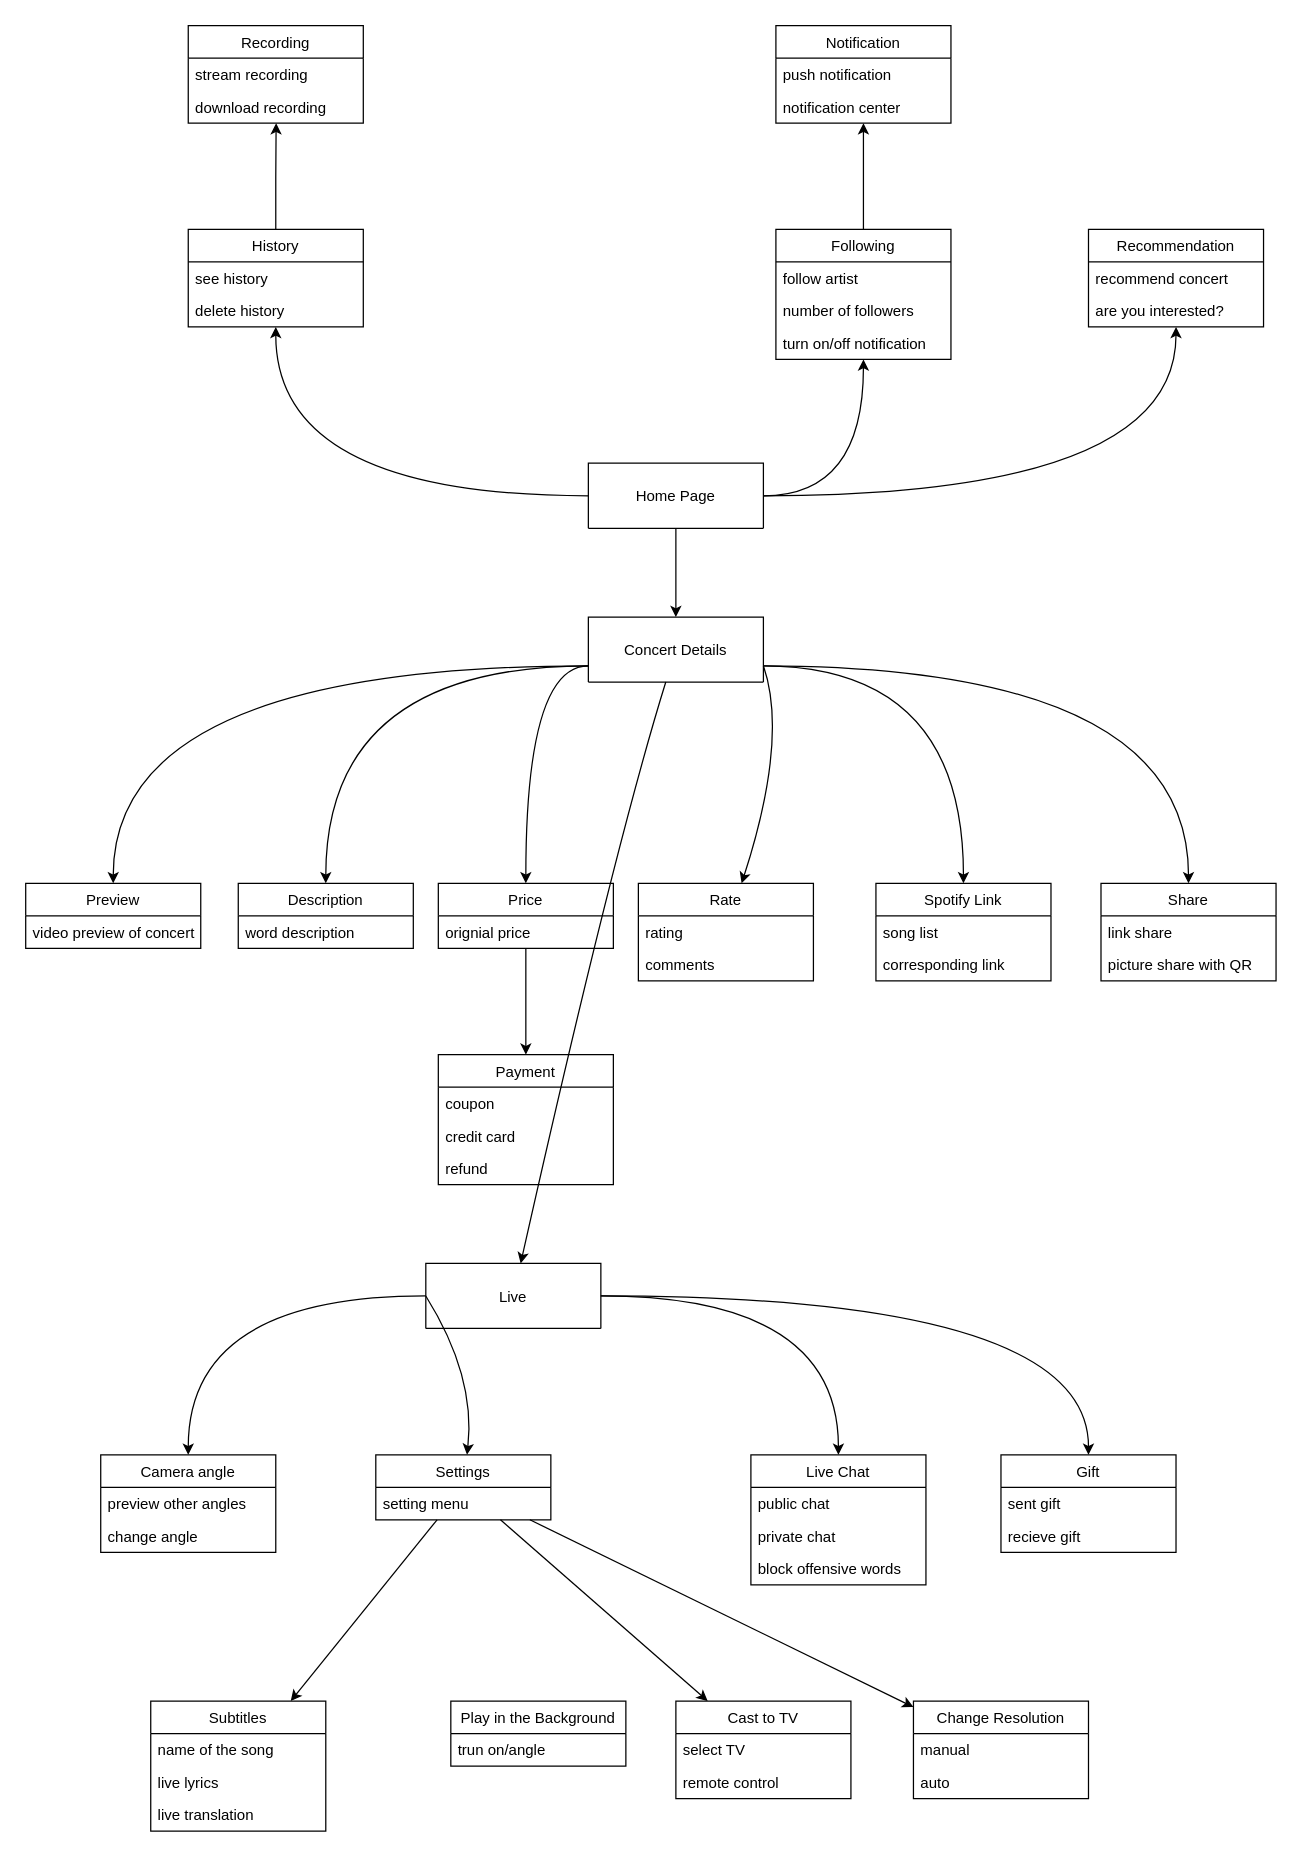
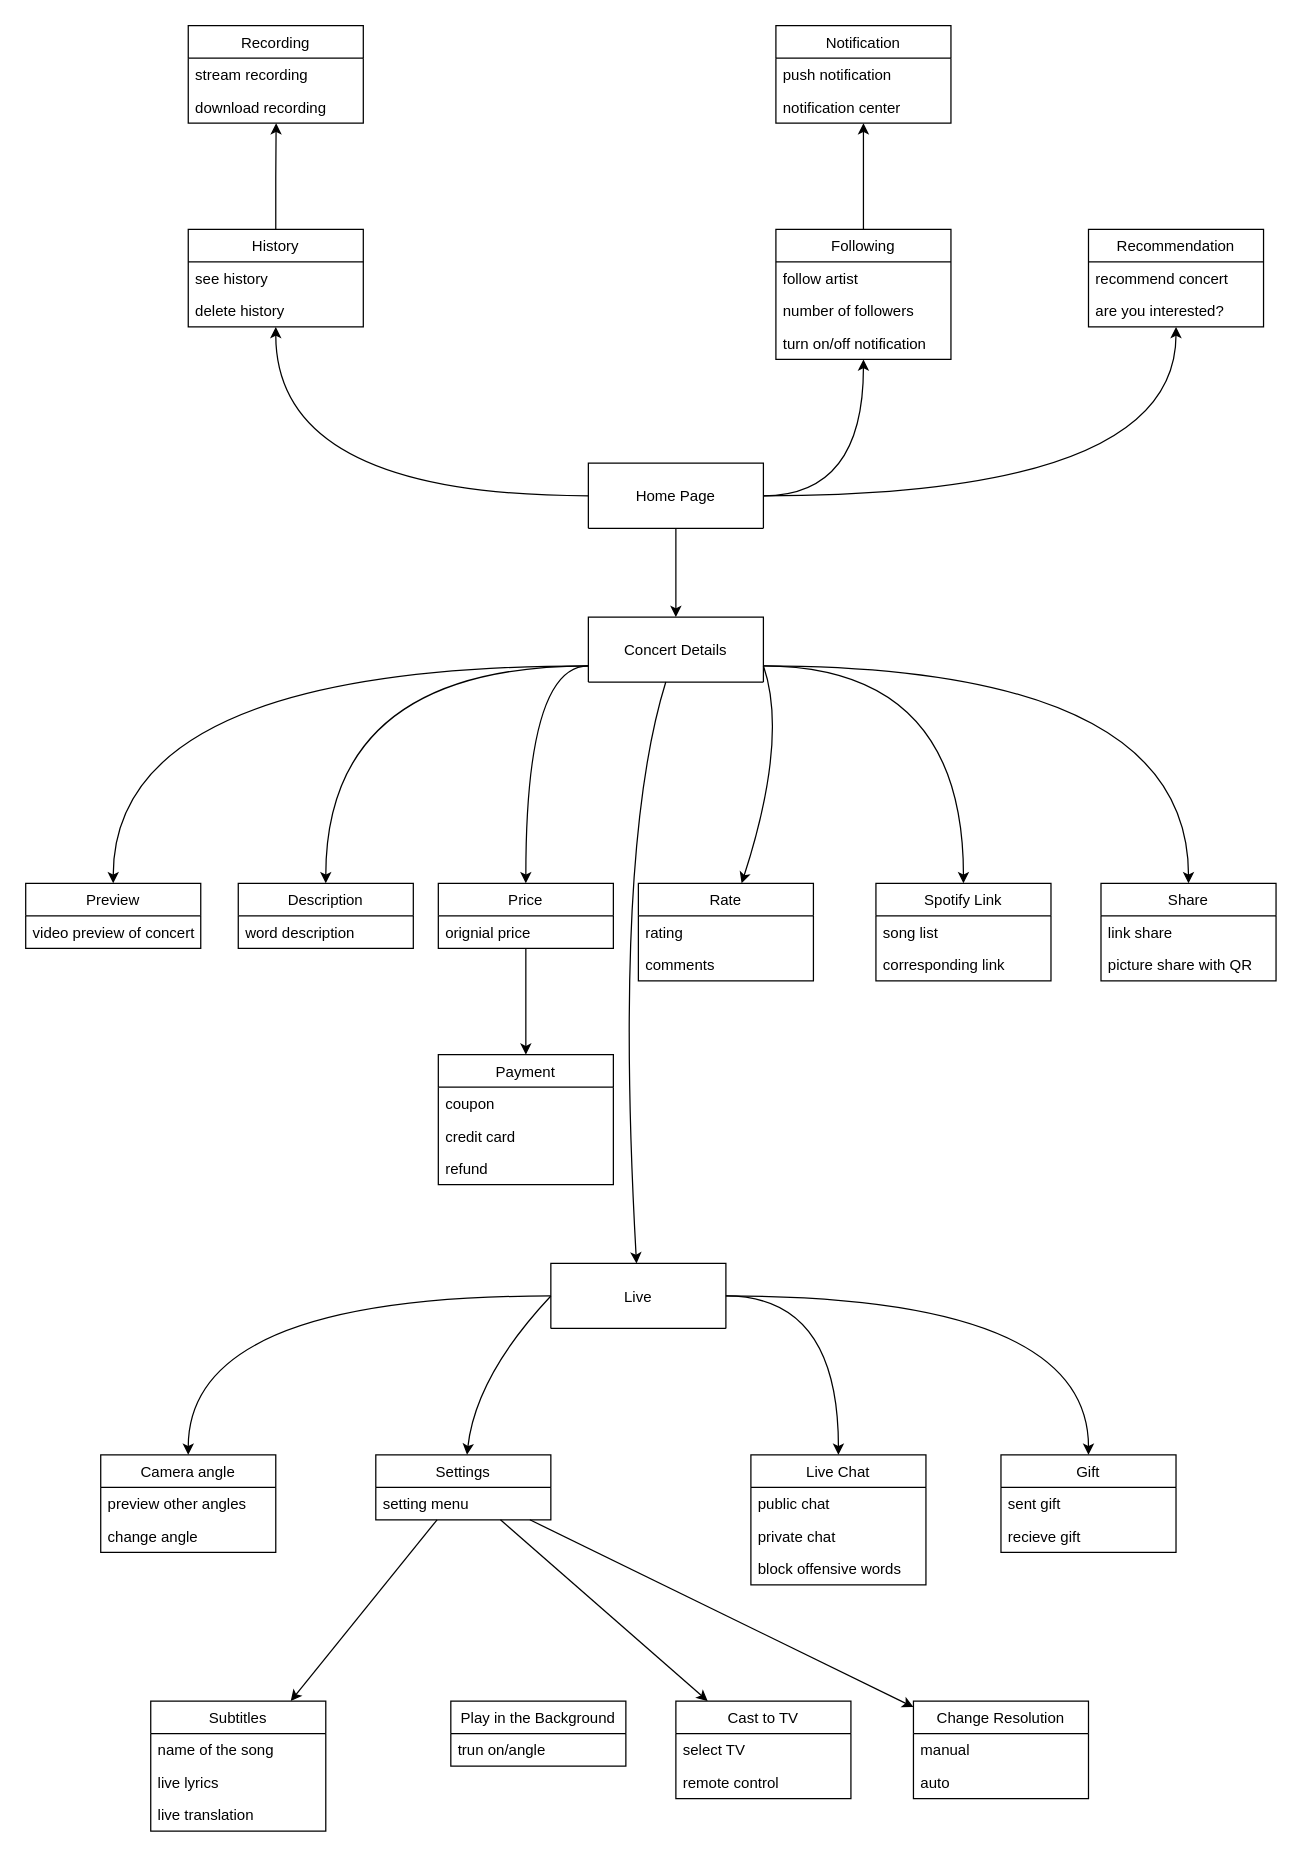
(513, 1296) -> (638, 1296)
